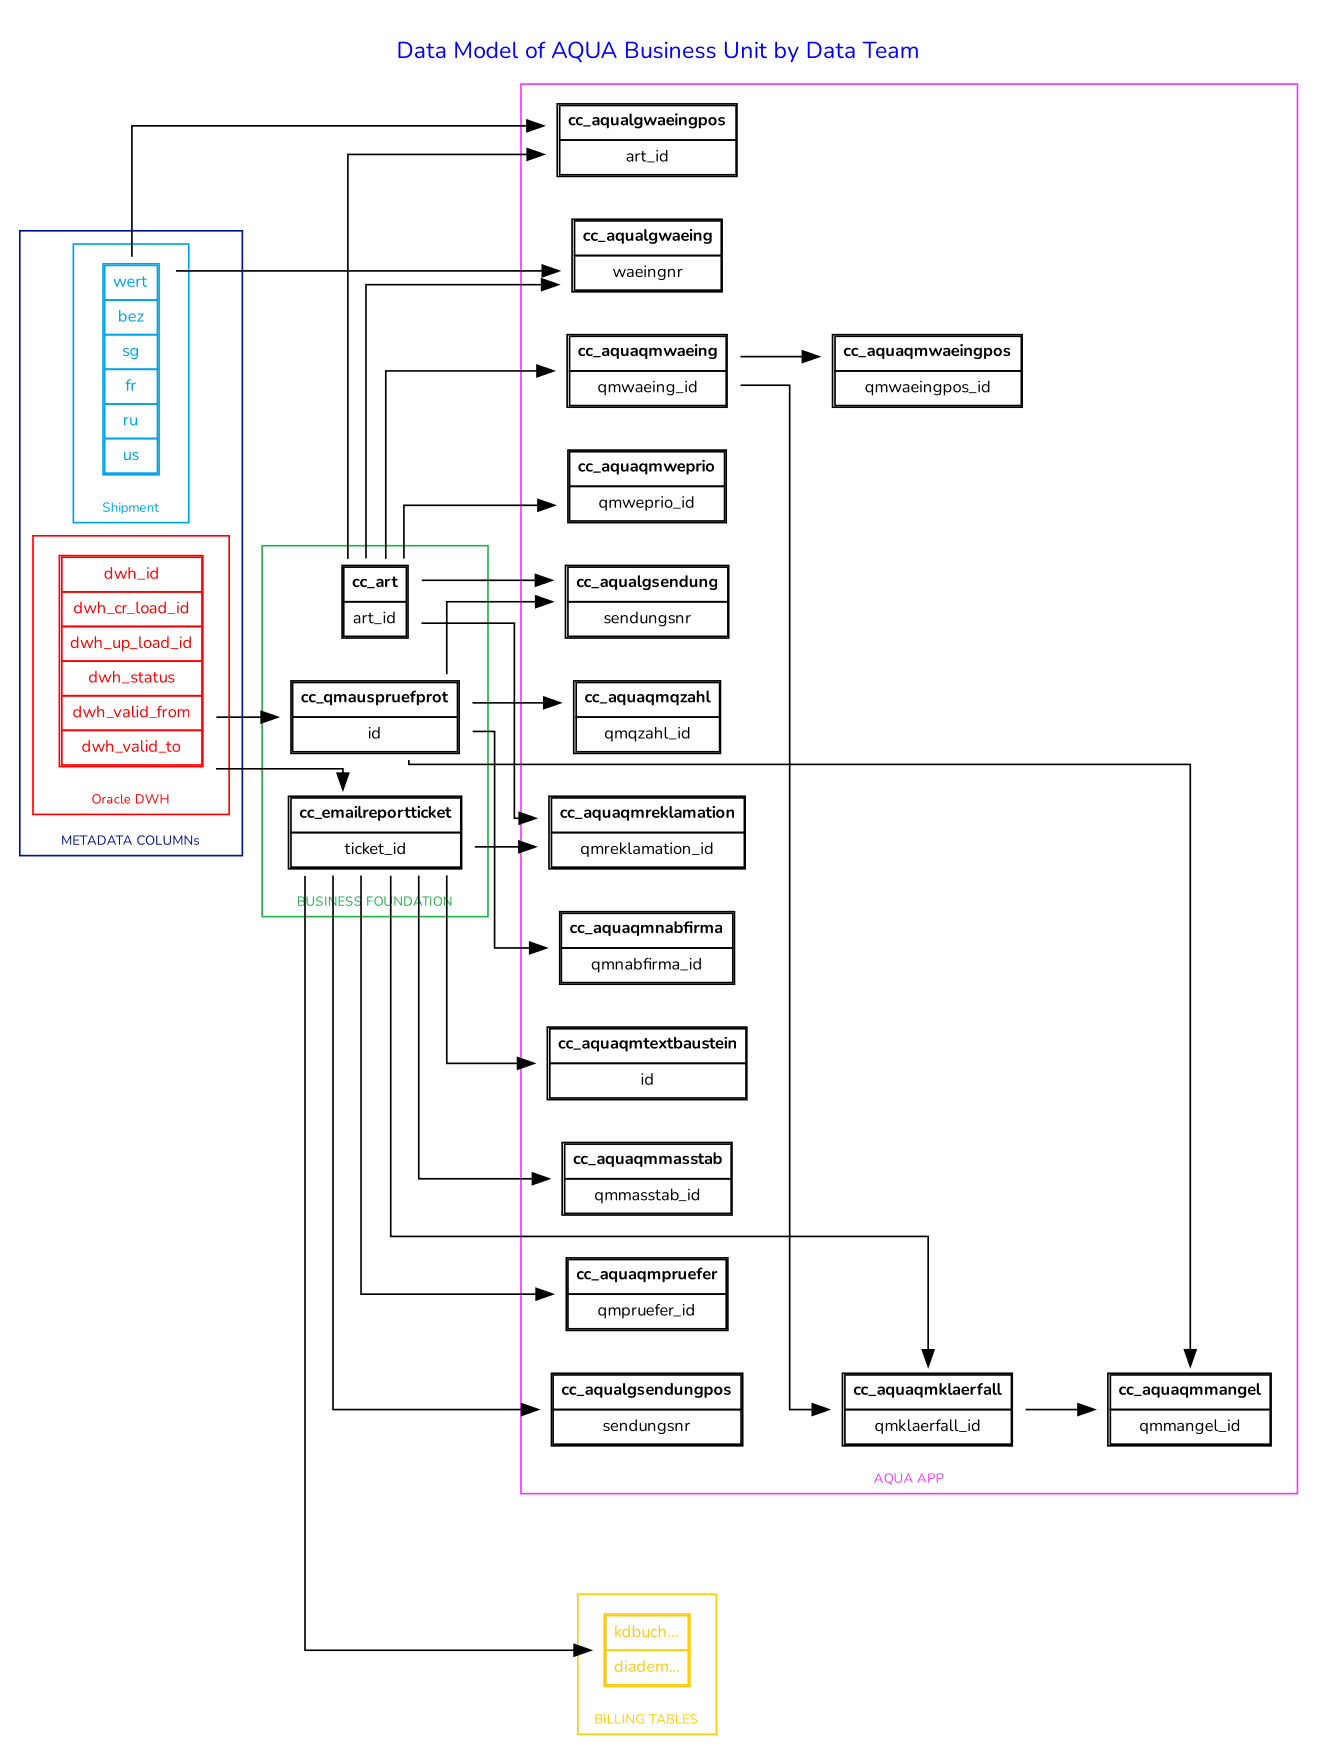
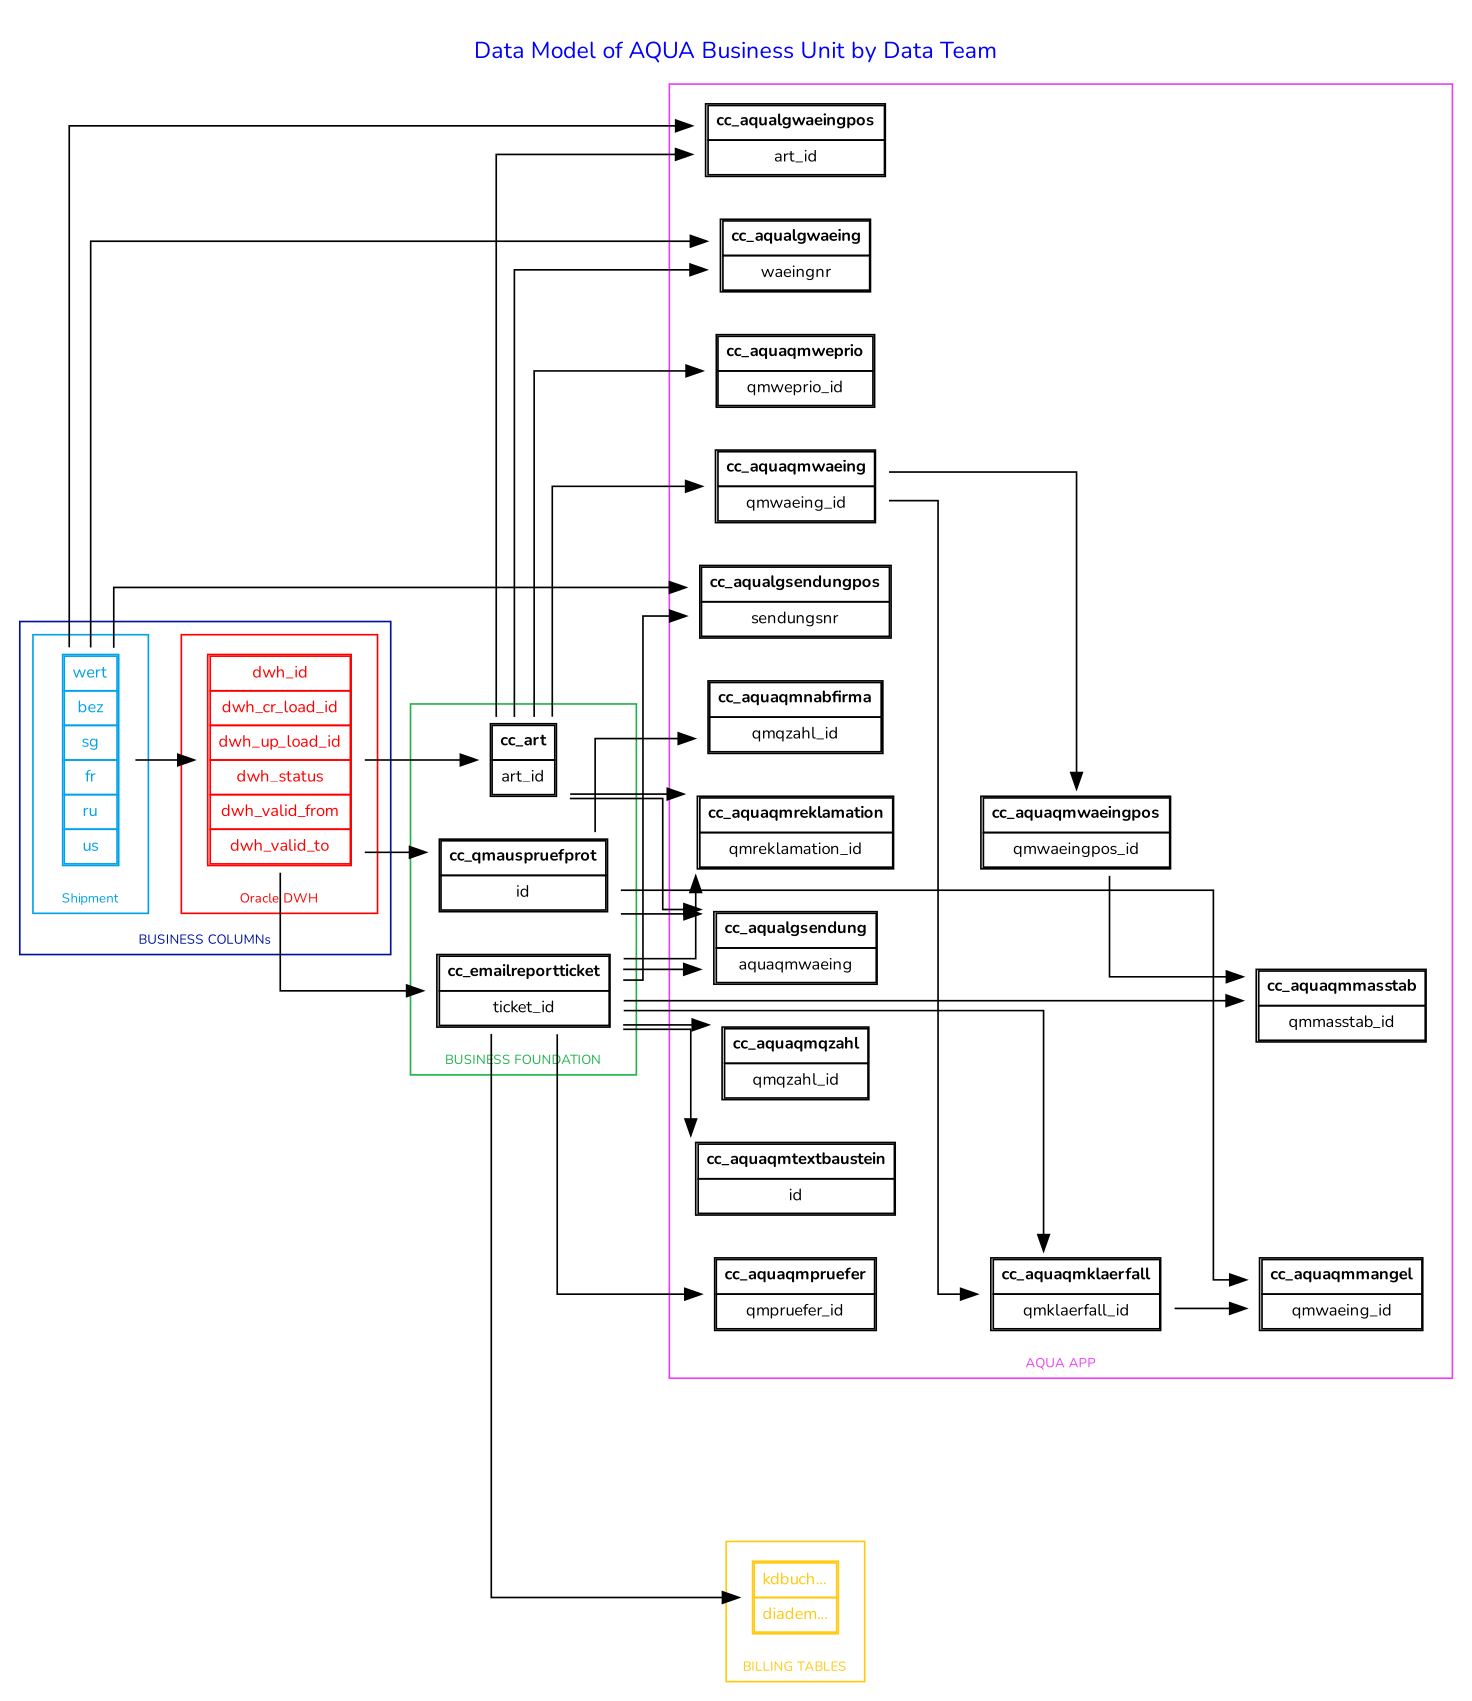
none -> (361, 587)
(648, 618) -> (796, 964)
(503, 703) -> (658, 1025)
none -> (159, 760)
none -> (422, 760)
(131, 842) -> (205, 941)
(647, 964) -> (795, 734)
none -> (653, 969)
none -> (1117, 977)
(1190, 1426) -> (1342, 1311)
